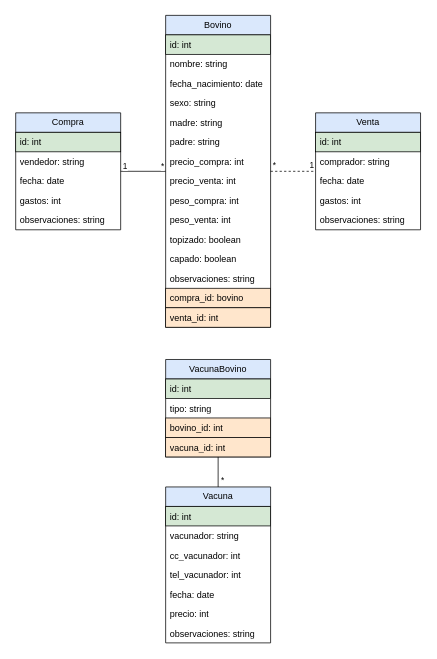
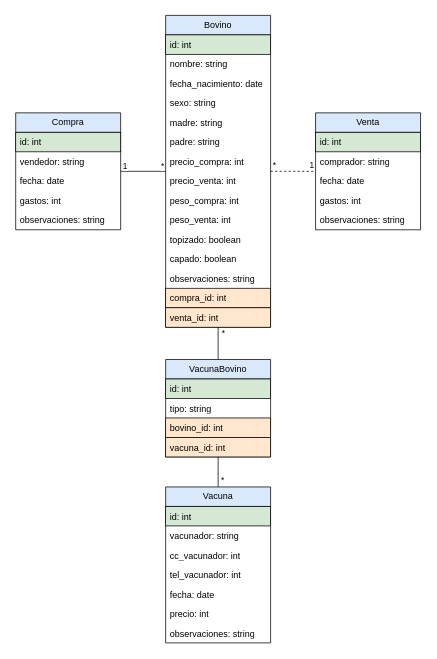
(208, 299) -> (200, 299)
none -> (218, 345)
